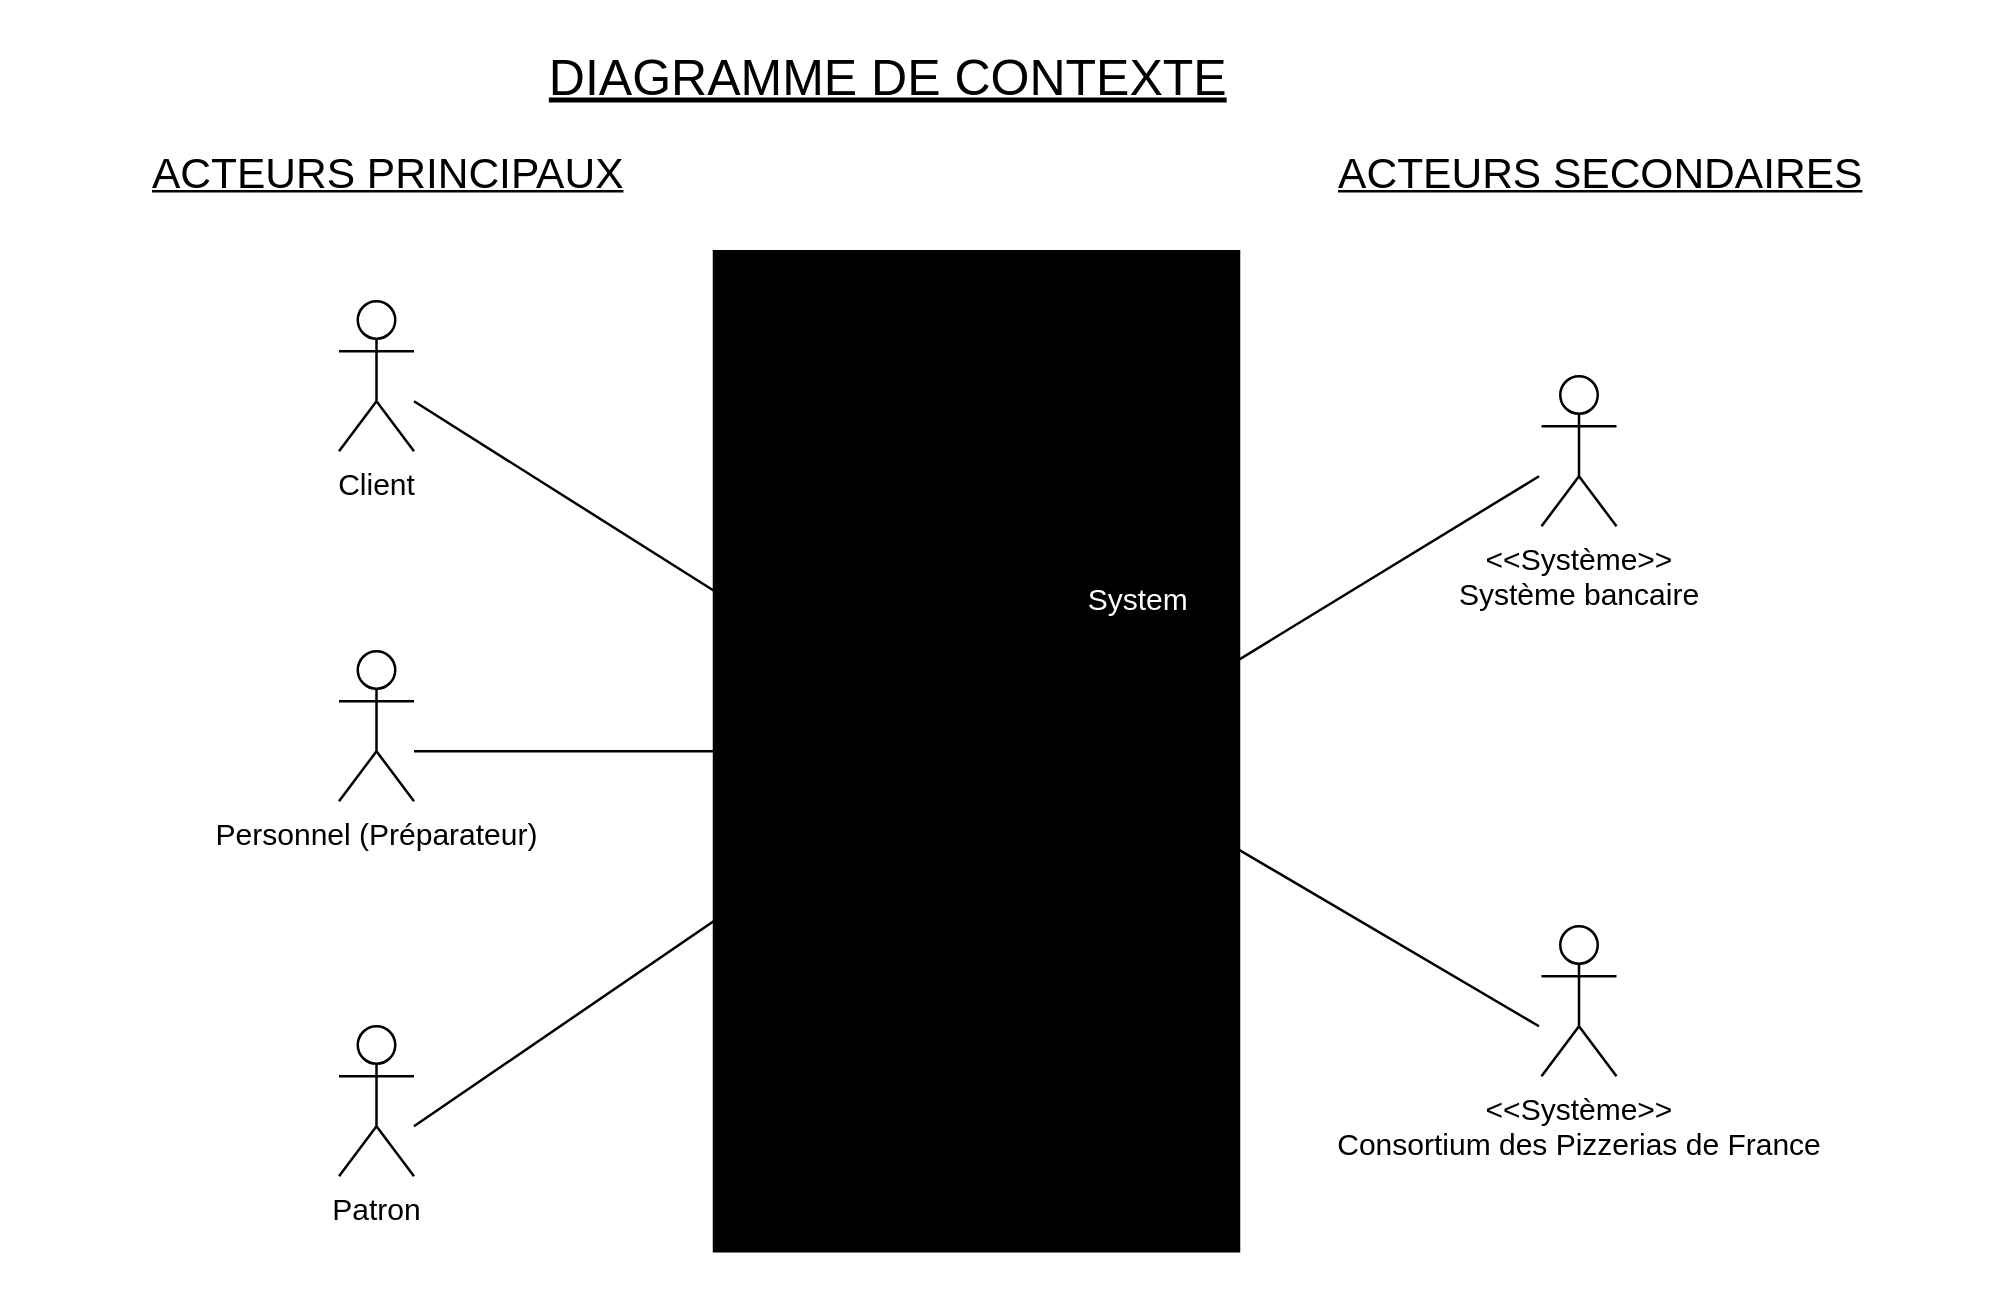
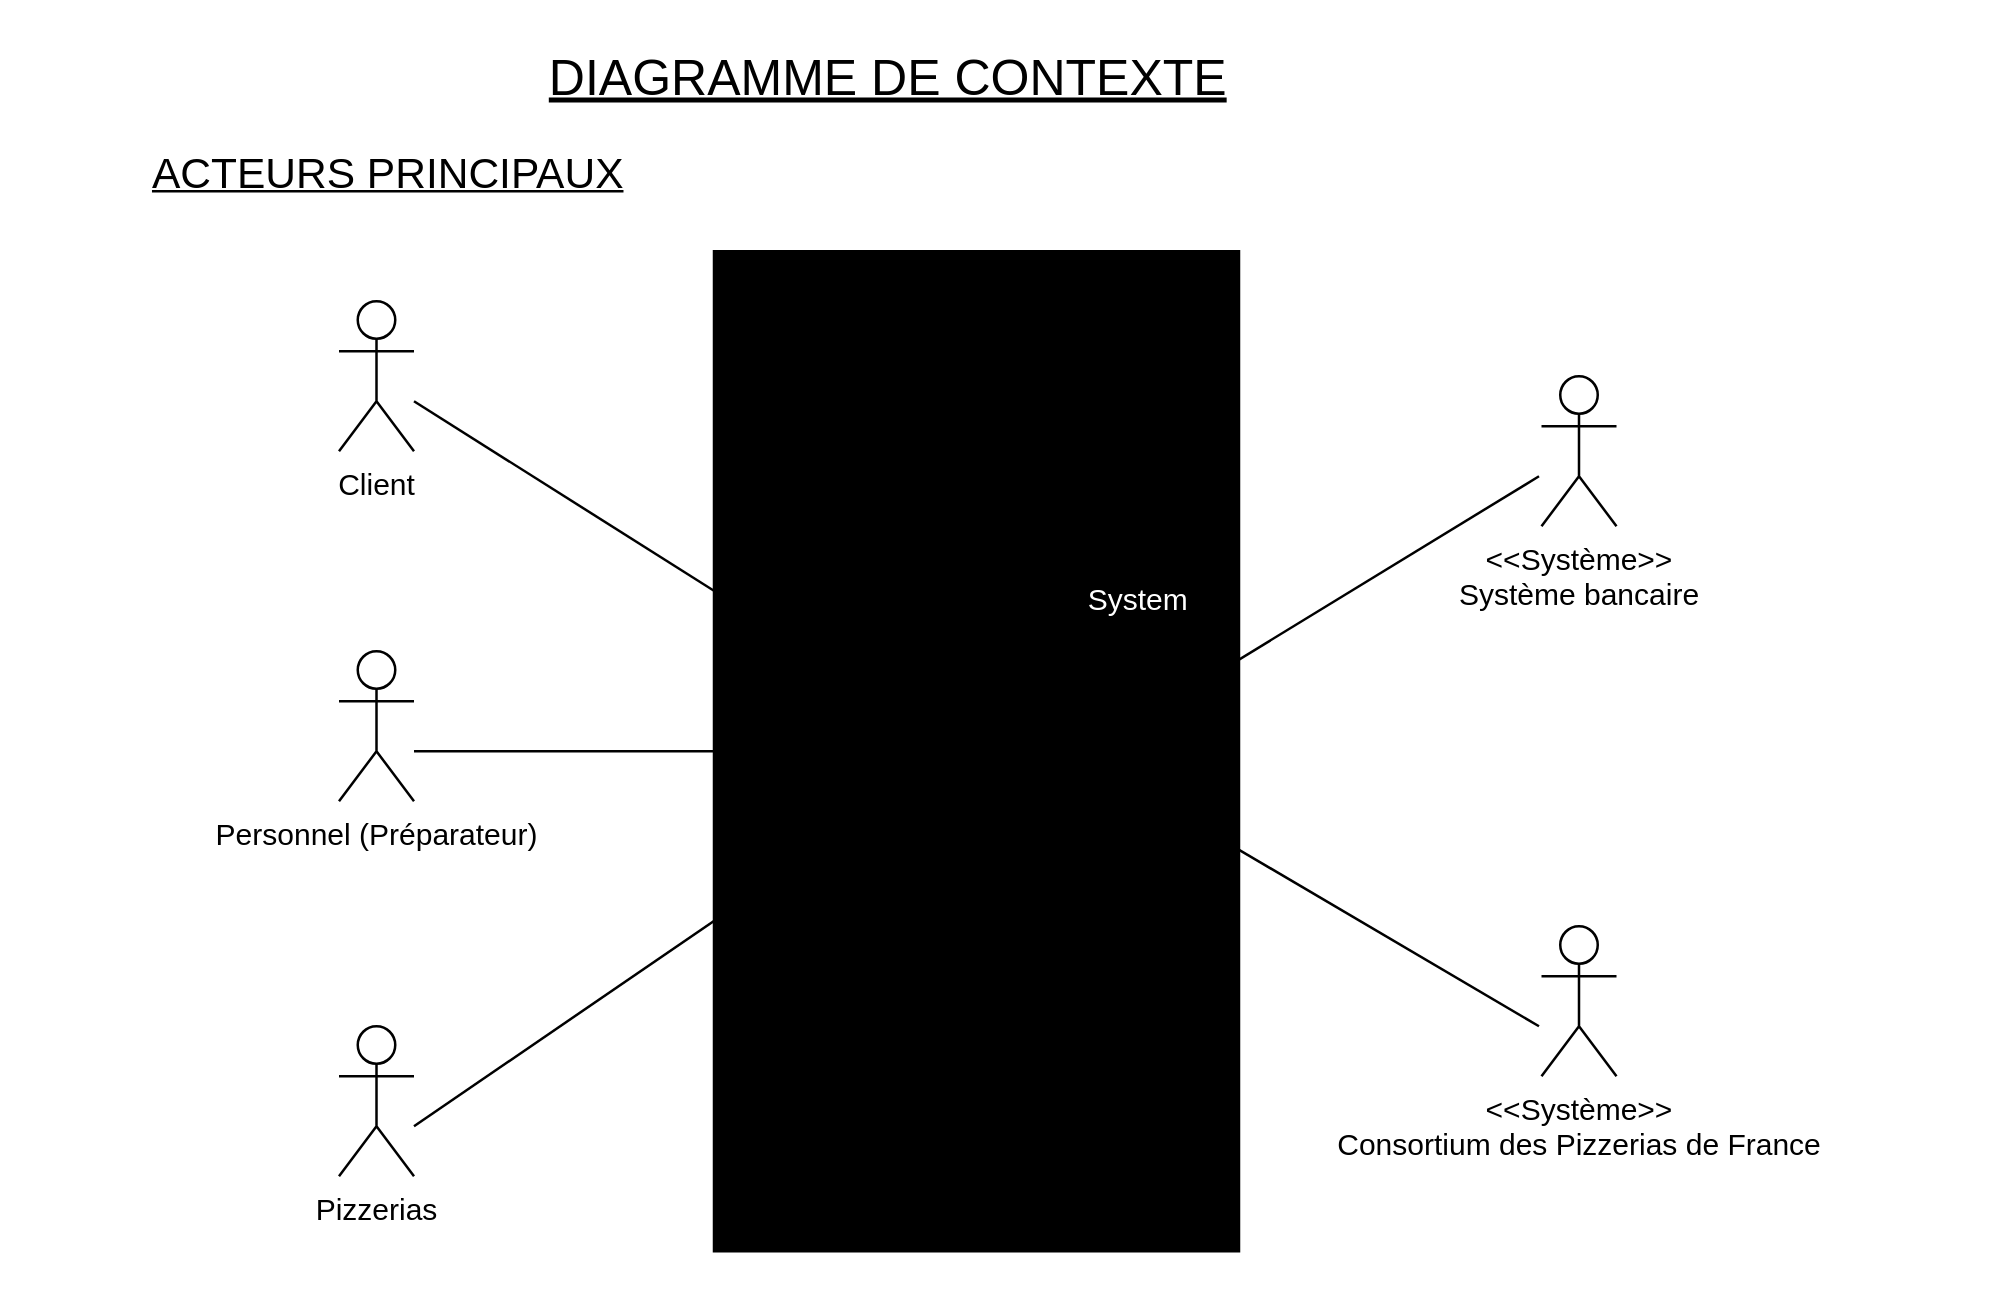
(1601, 176) -> none
(378, 1212) -> (378, 1212)
